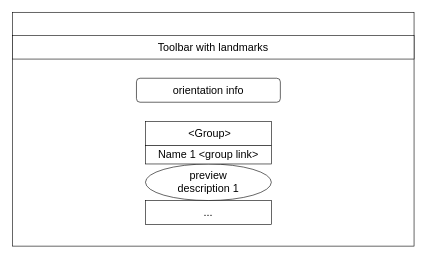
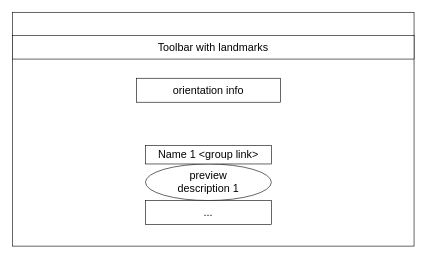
(209, 90) -> (209, 90)
(209, 134) -> none
